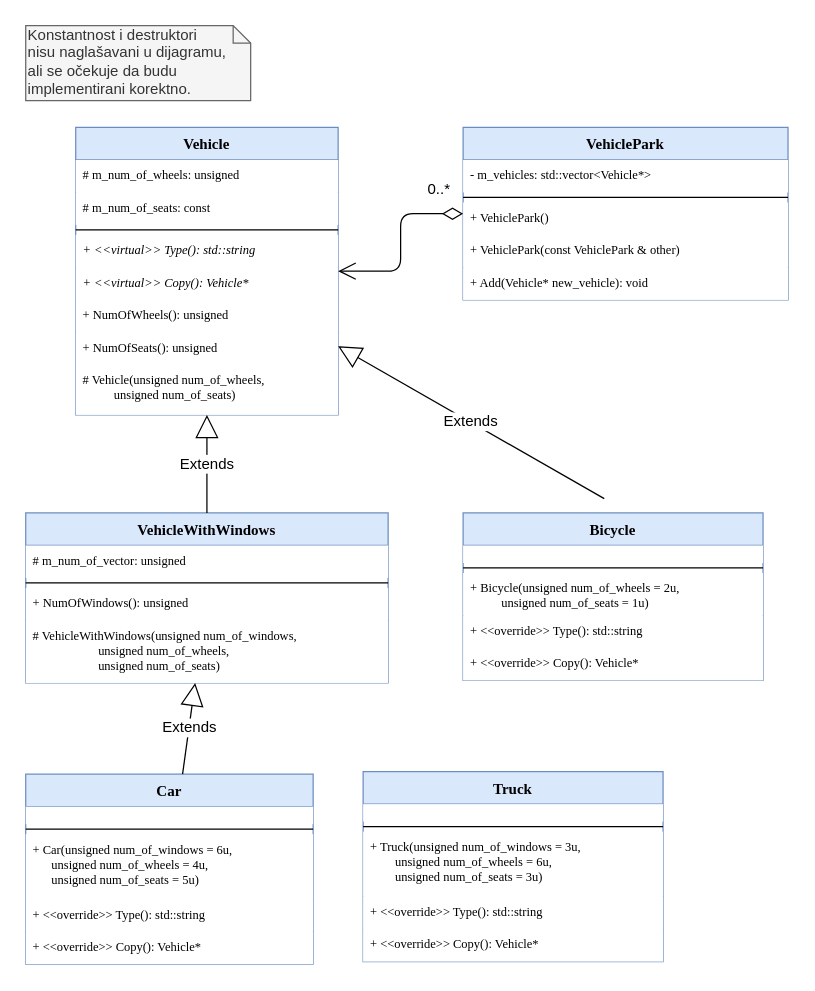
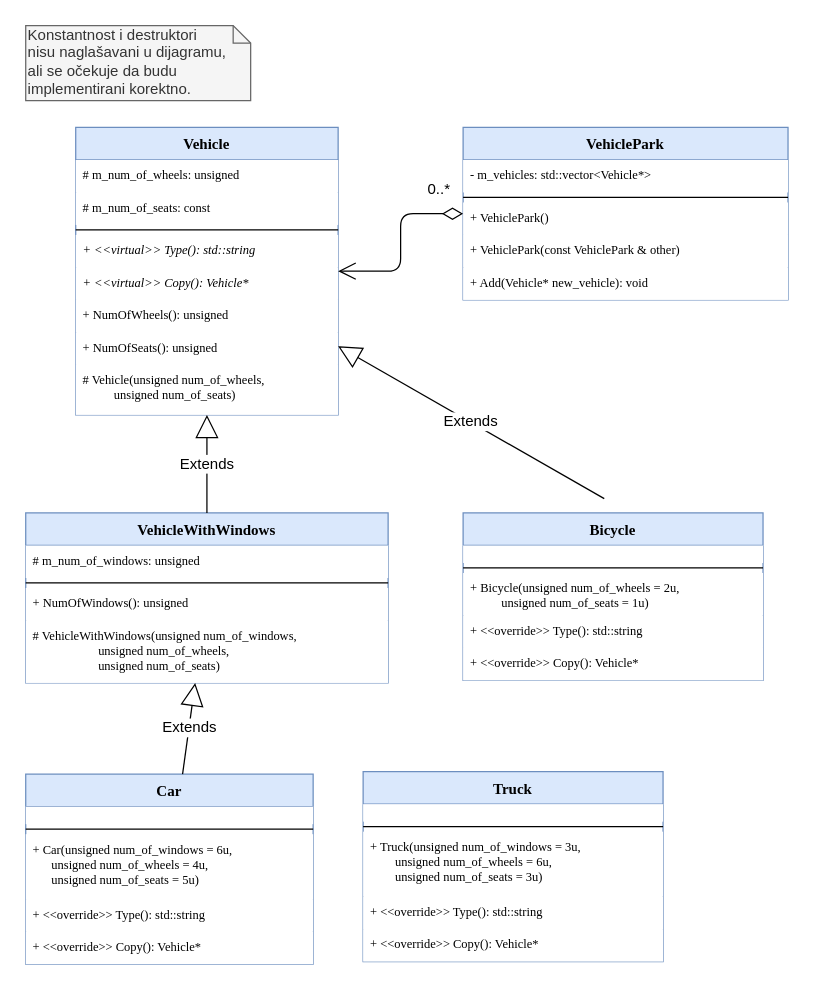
(121, 561) -> (122, 561)
